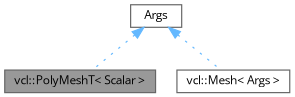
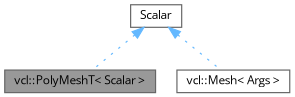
(156, 16) -> (156, 16)
